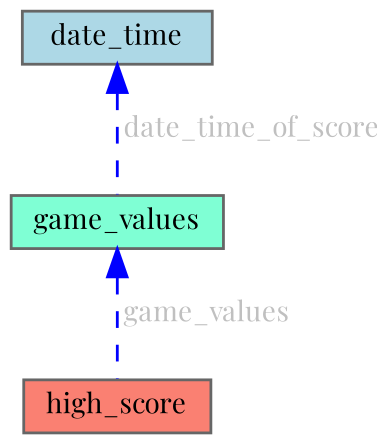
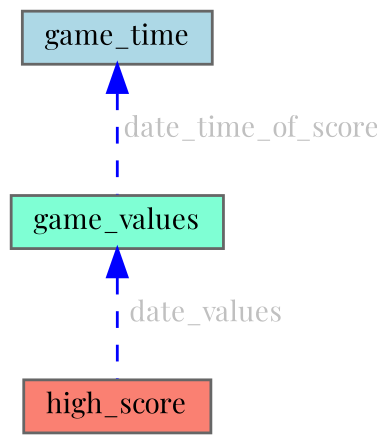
(117, 38) -> (117, 38)
(204, 314) -> (204, 314)
